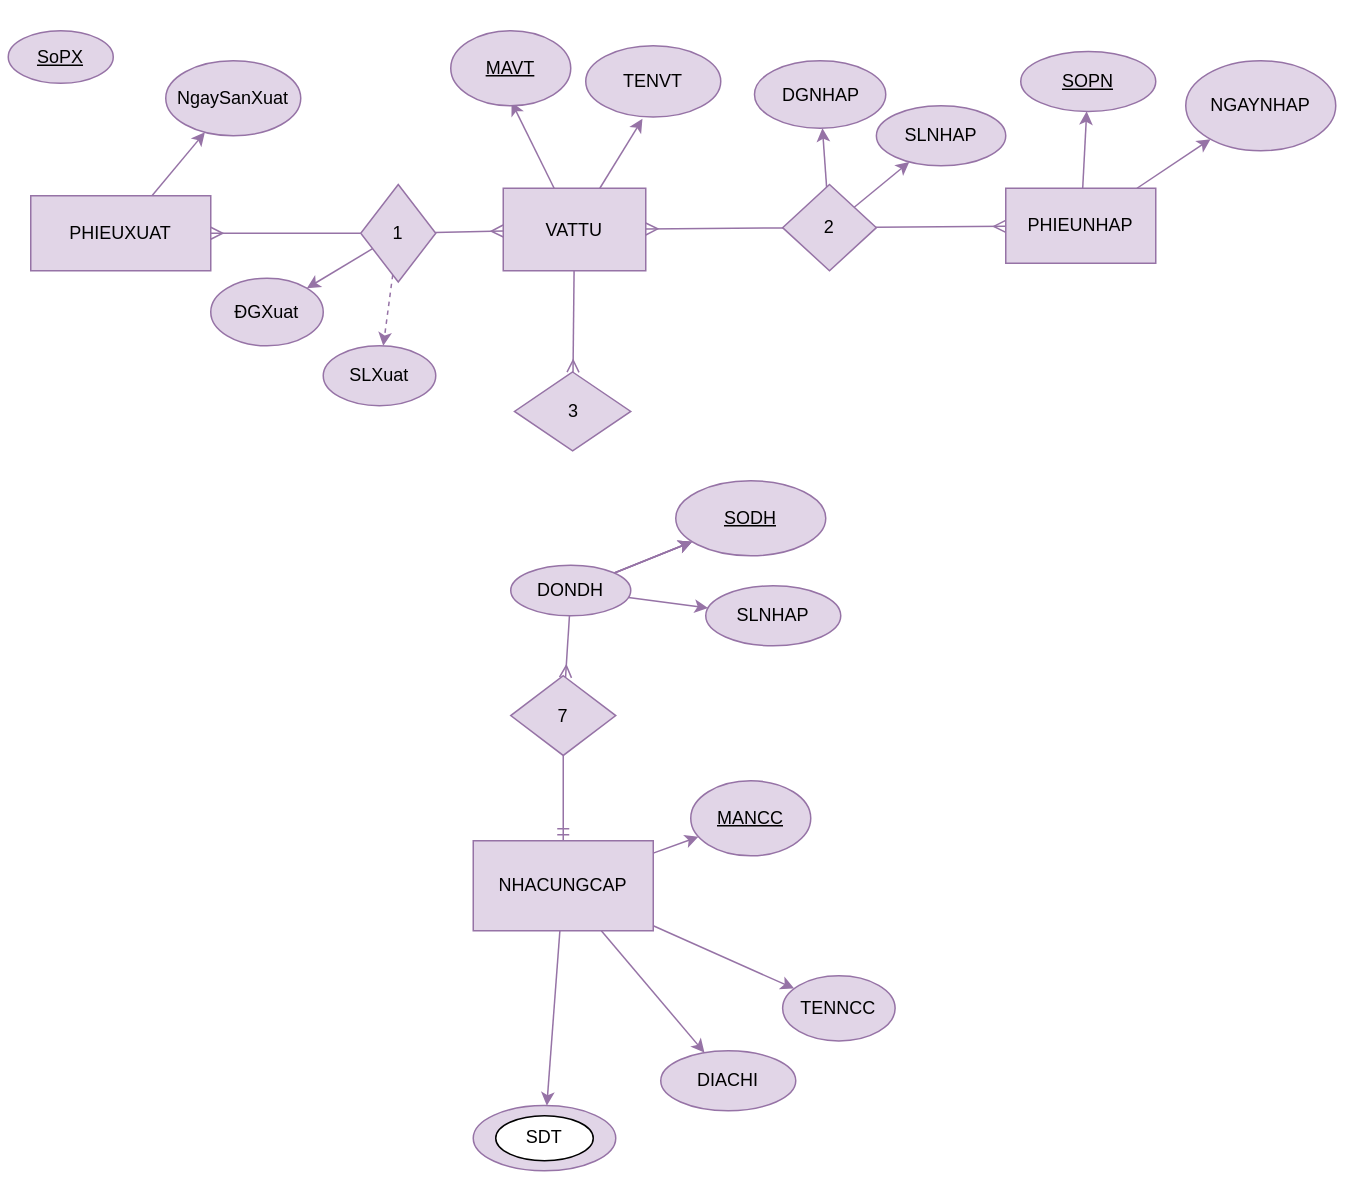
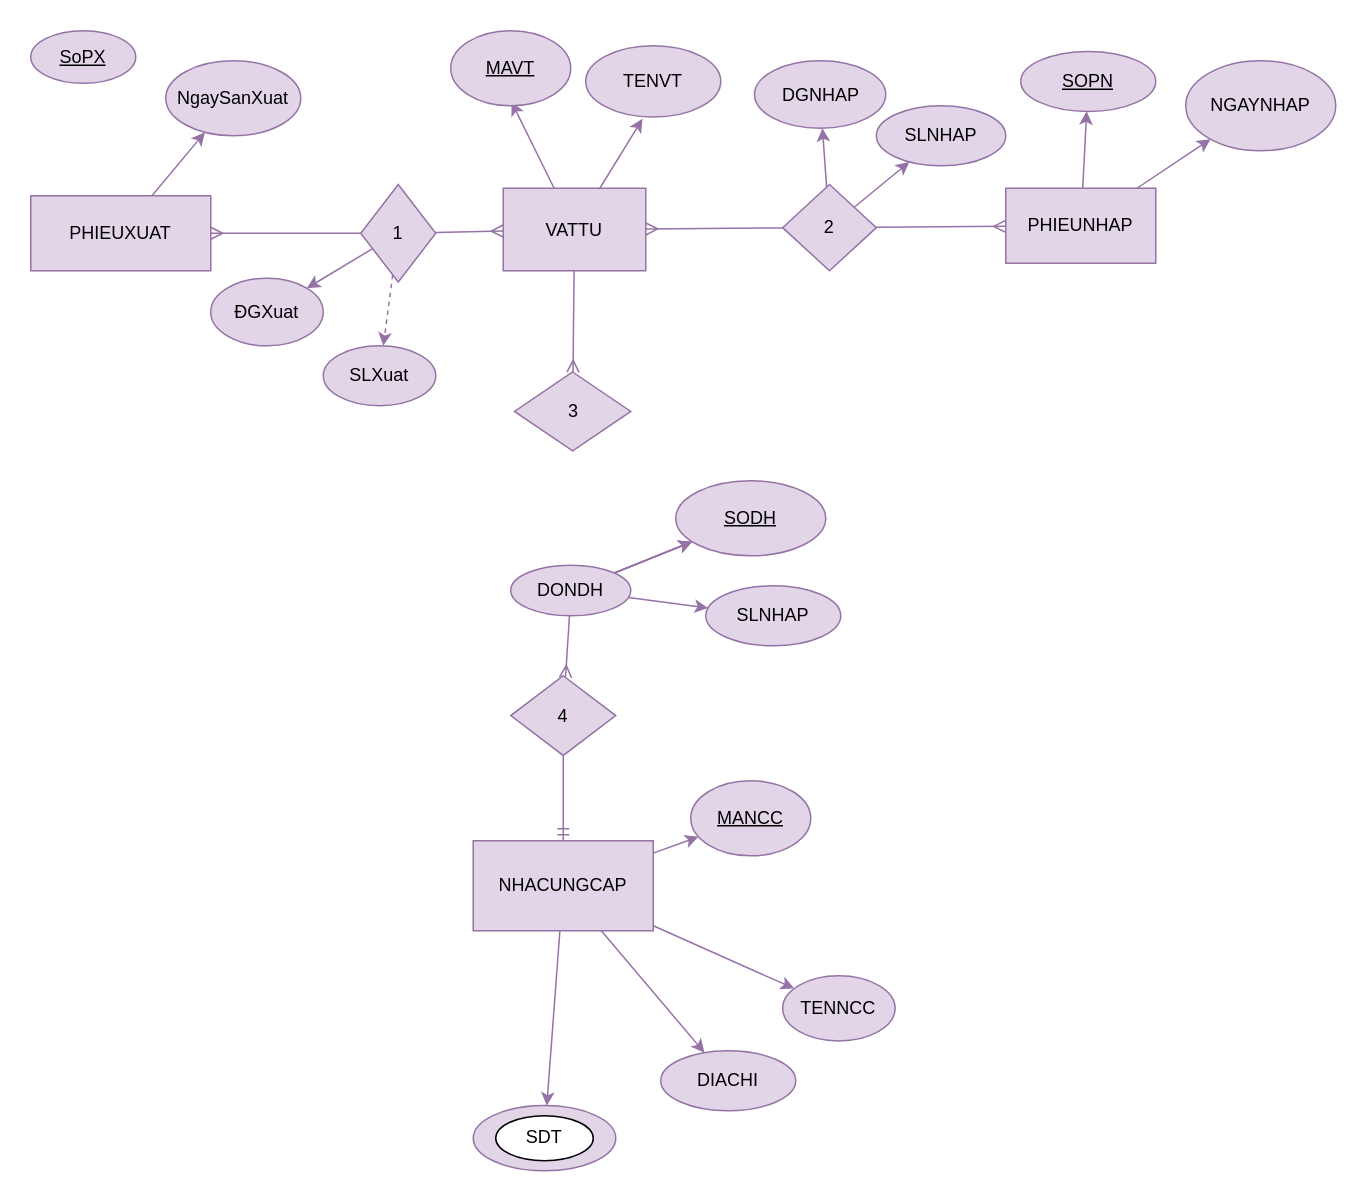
(61, 57) -> (83, 57)
(563, 716) -> (563, 716)
